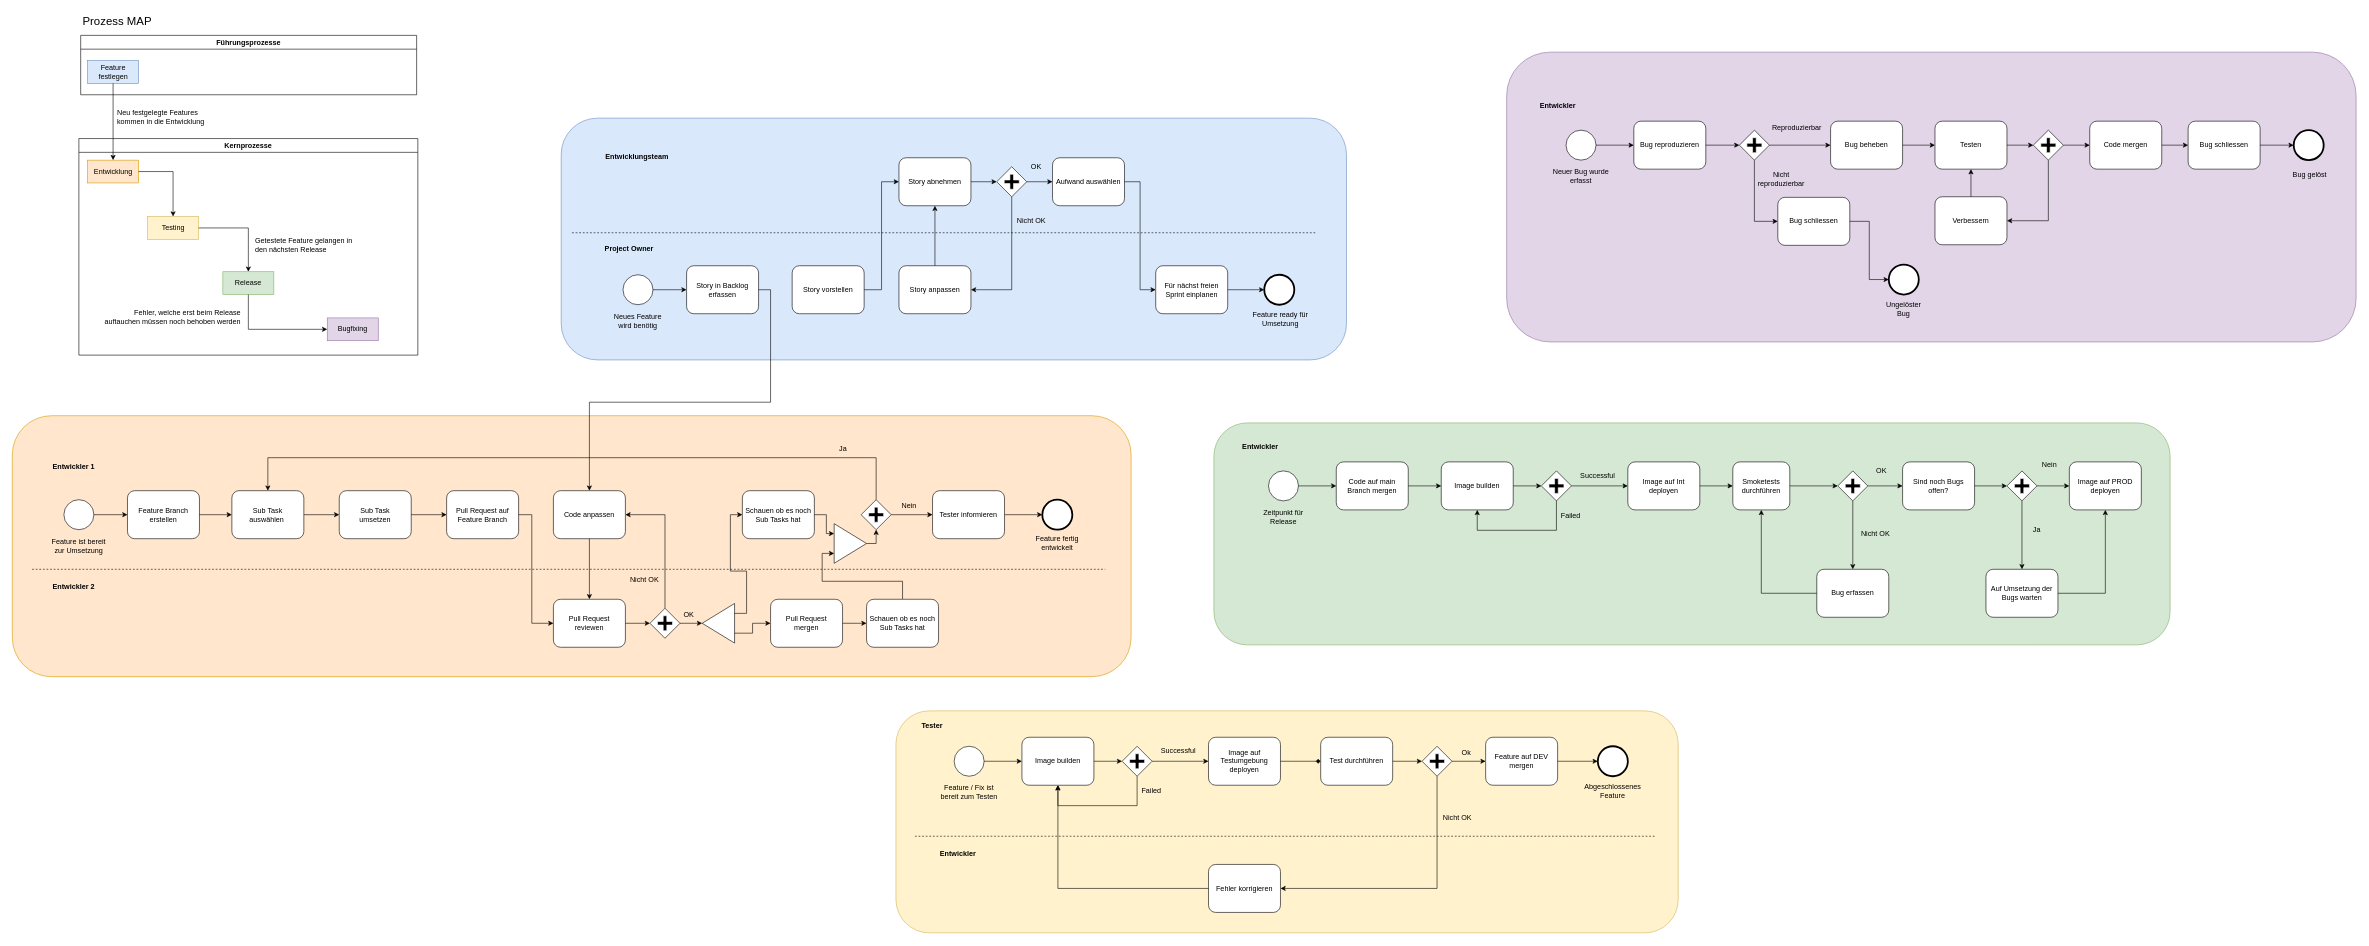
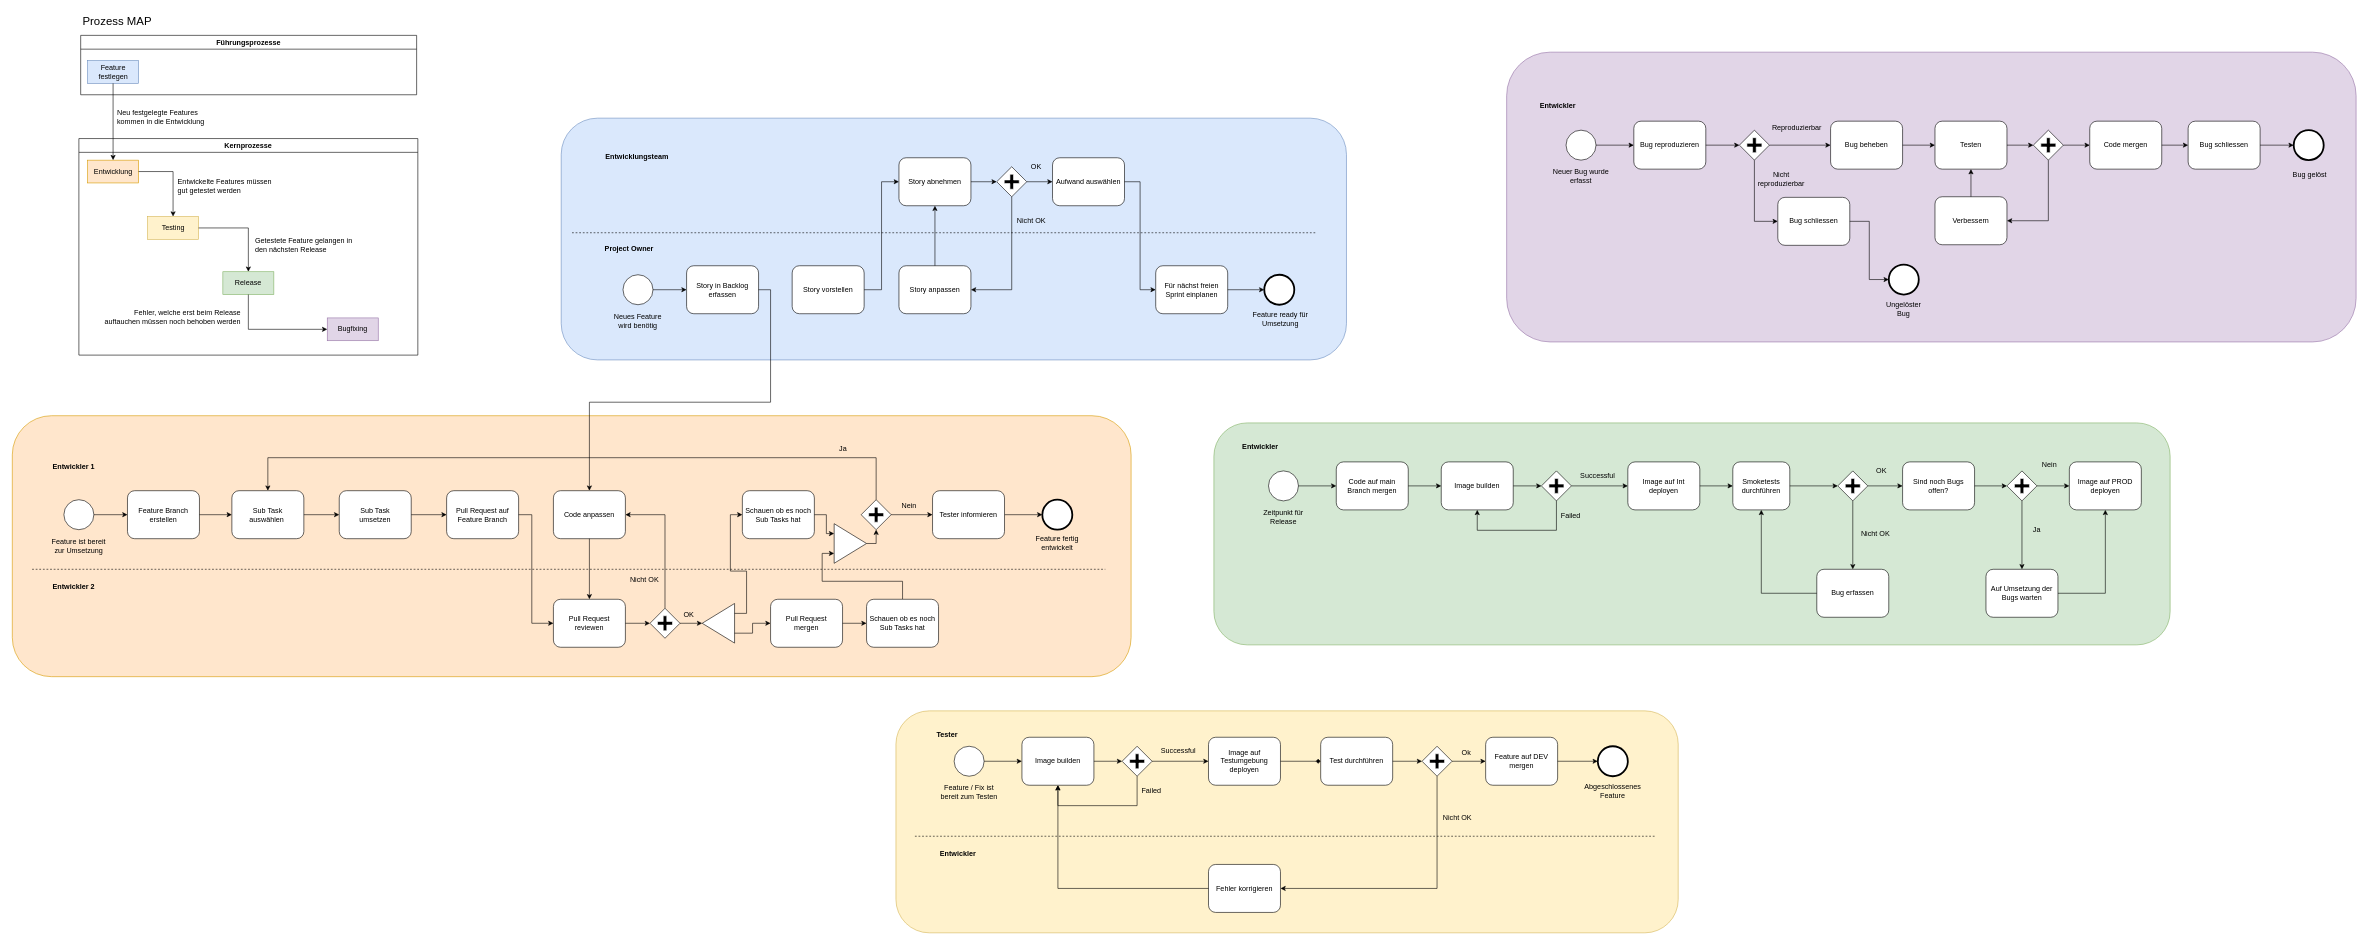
none -> (230, 186)
(932, 726) -> (947, 735)
